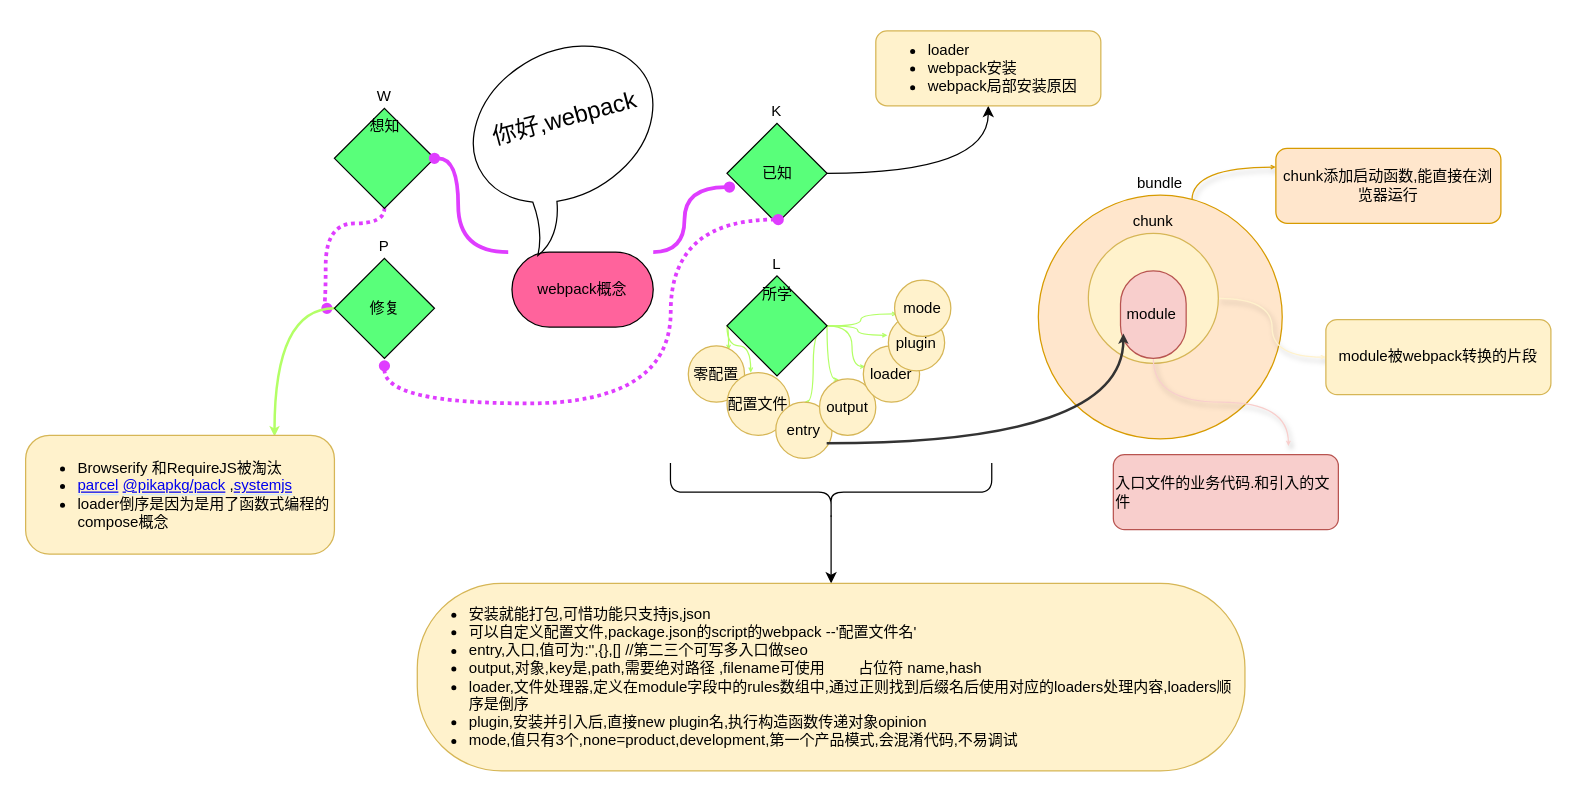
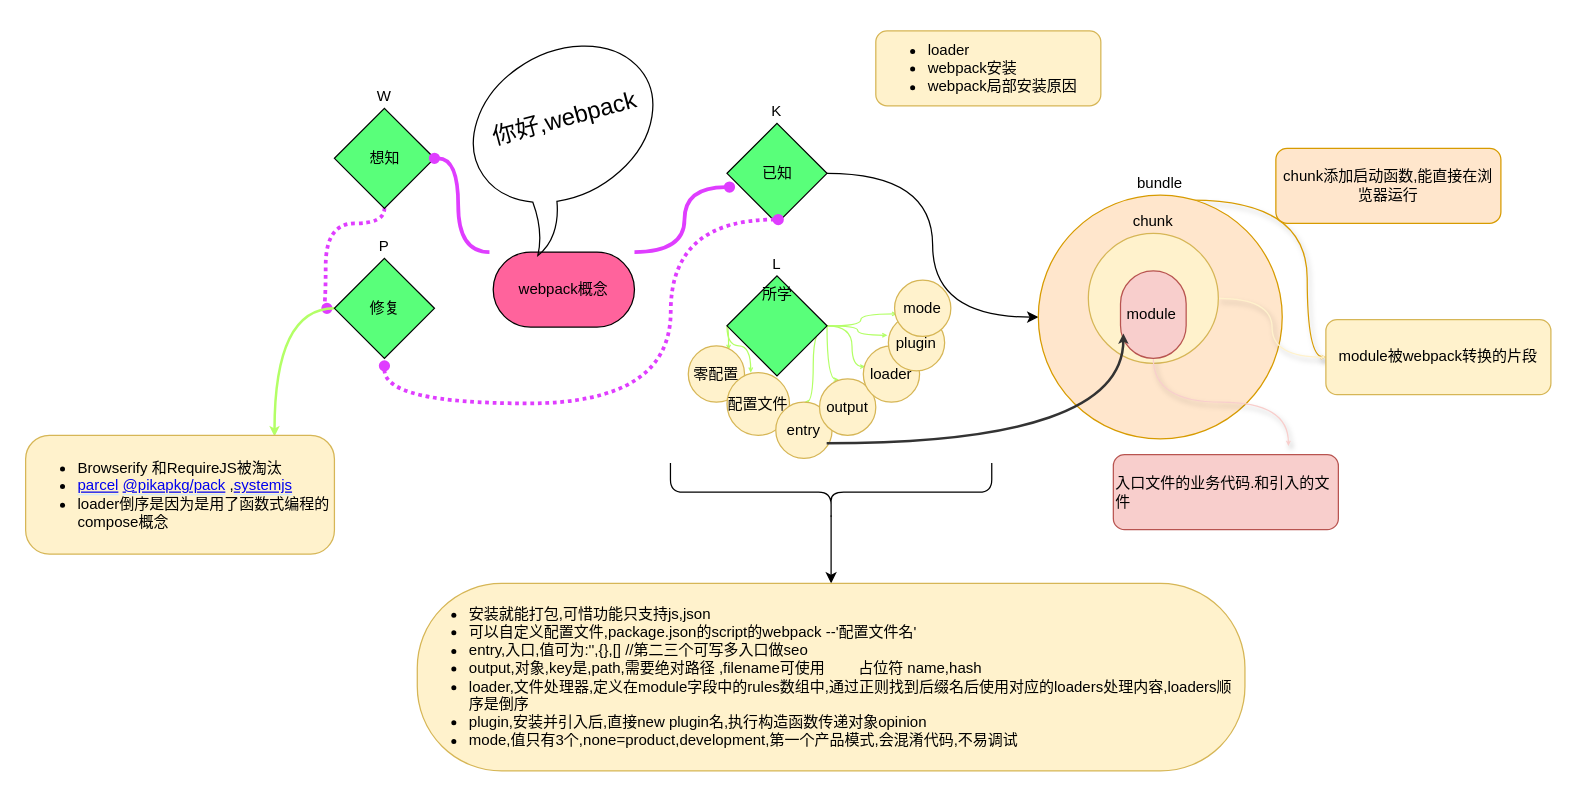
(384, 127) -> (384, 158)
(926, 164) -> (933, 248)
(1225, 171) -> (1297, 238)
(582, 289) -> (564, 289)
